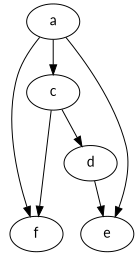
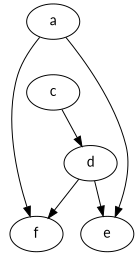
(53, 52) -> none
(45, 158) -> (67, 195)
